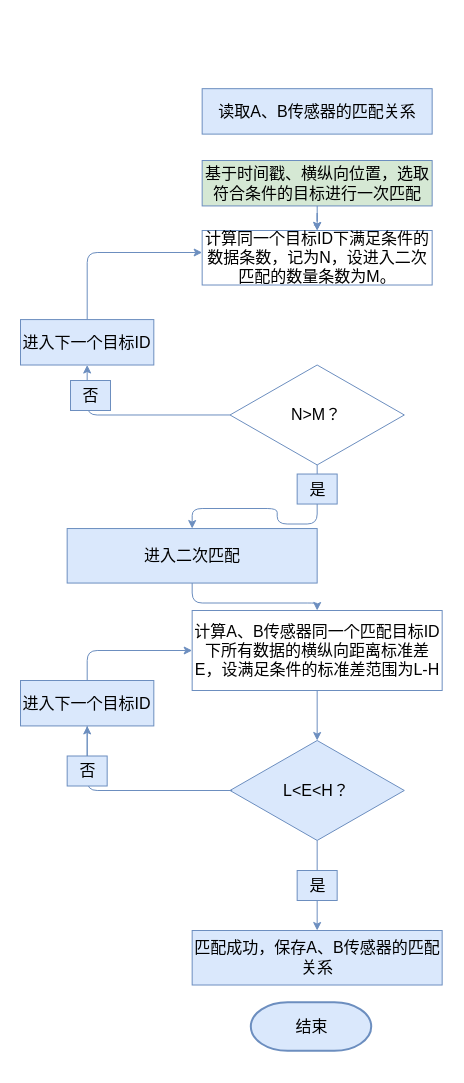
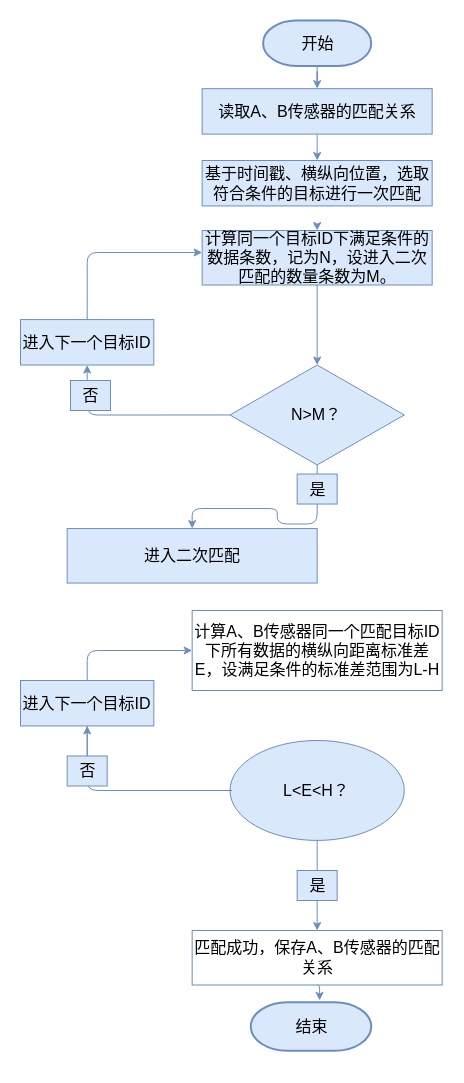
none -> (317, 43)
none -> (317, 77)
none -> (317, 144)
(317, 183) -> (317, 183)
(317, 220) -> none
(317, 258) -> (317, 258)
none -> (317, 321)
(317, 415) -> (317, 415)
(250, 603) -> none
(317, 712) -> none
(317, 790) -> (317, 790)
(317, 958) -> (317, 958)
none -> (319, 987)
